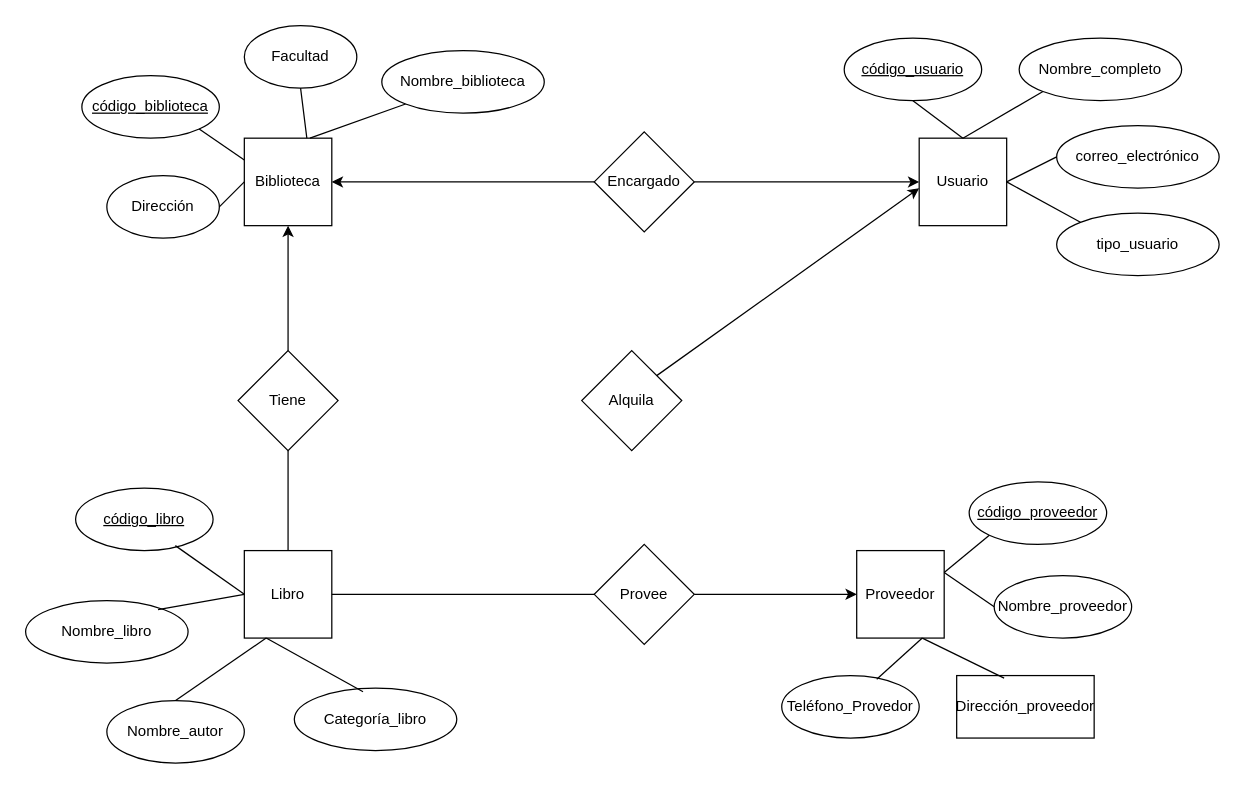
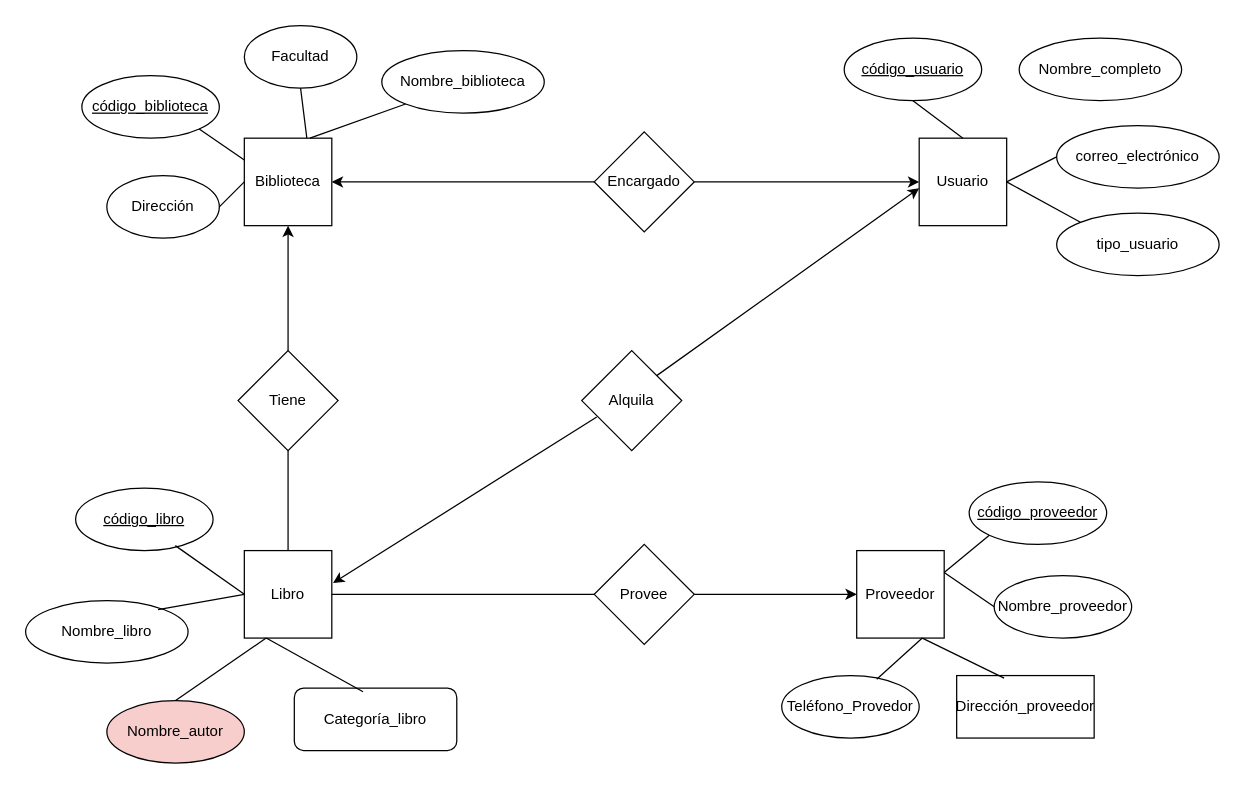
(1003, 115) -> none
none -> (469, 498)
(376, 719) -> (376, 719)
(176, 732) -> (176, 732)
